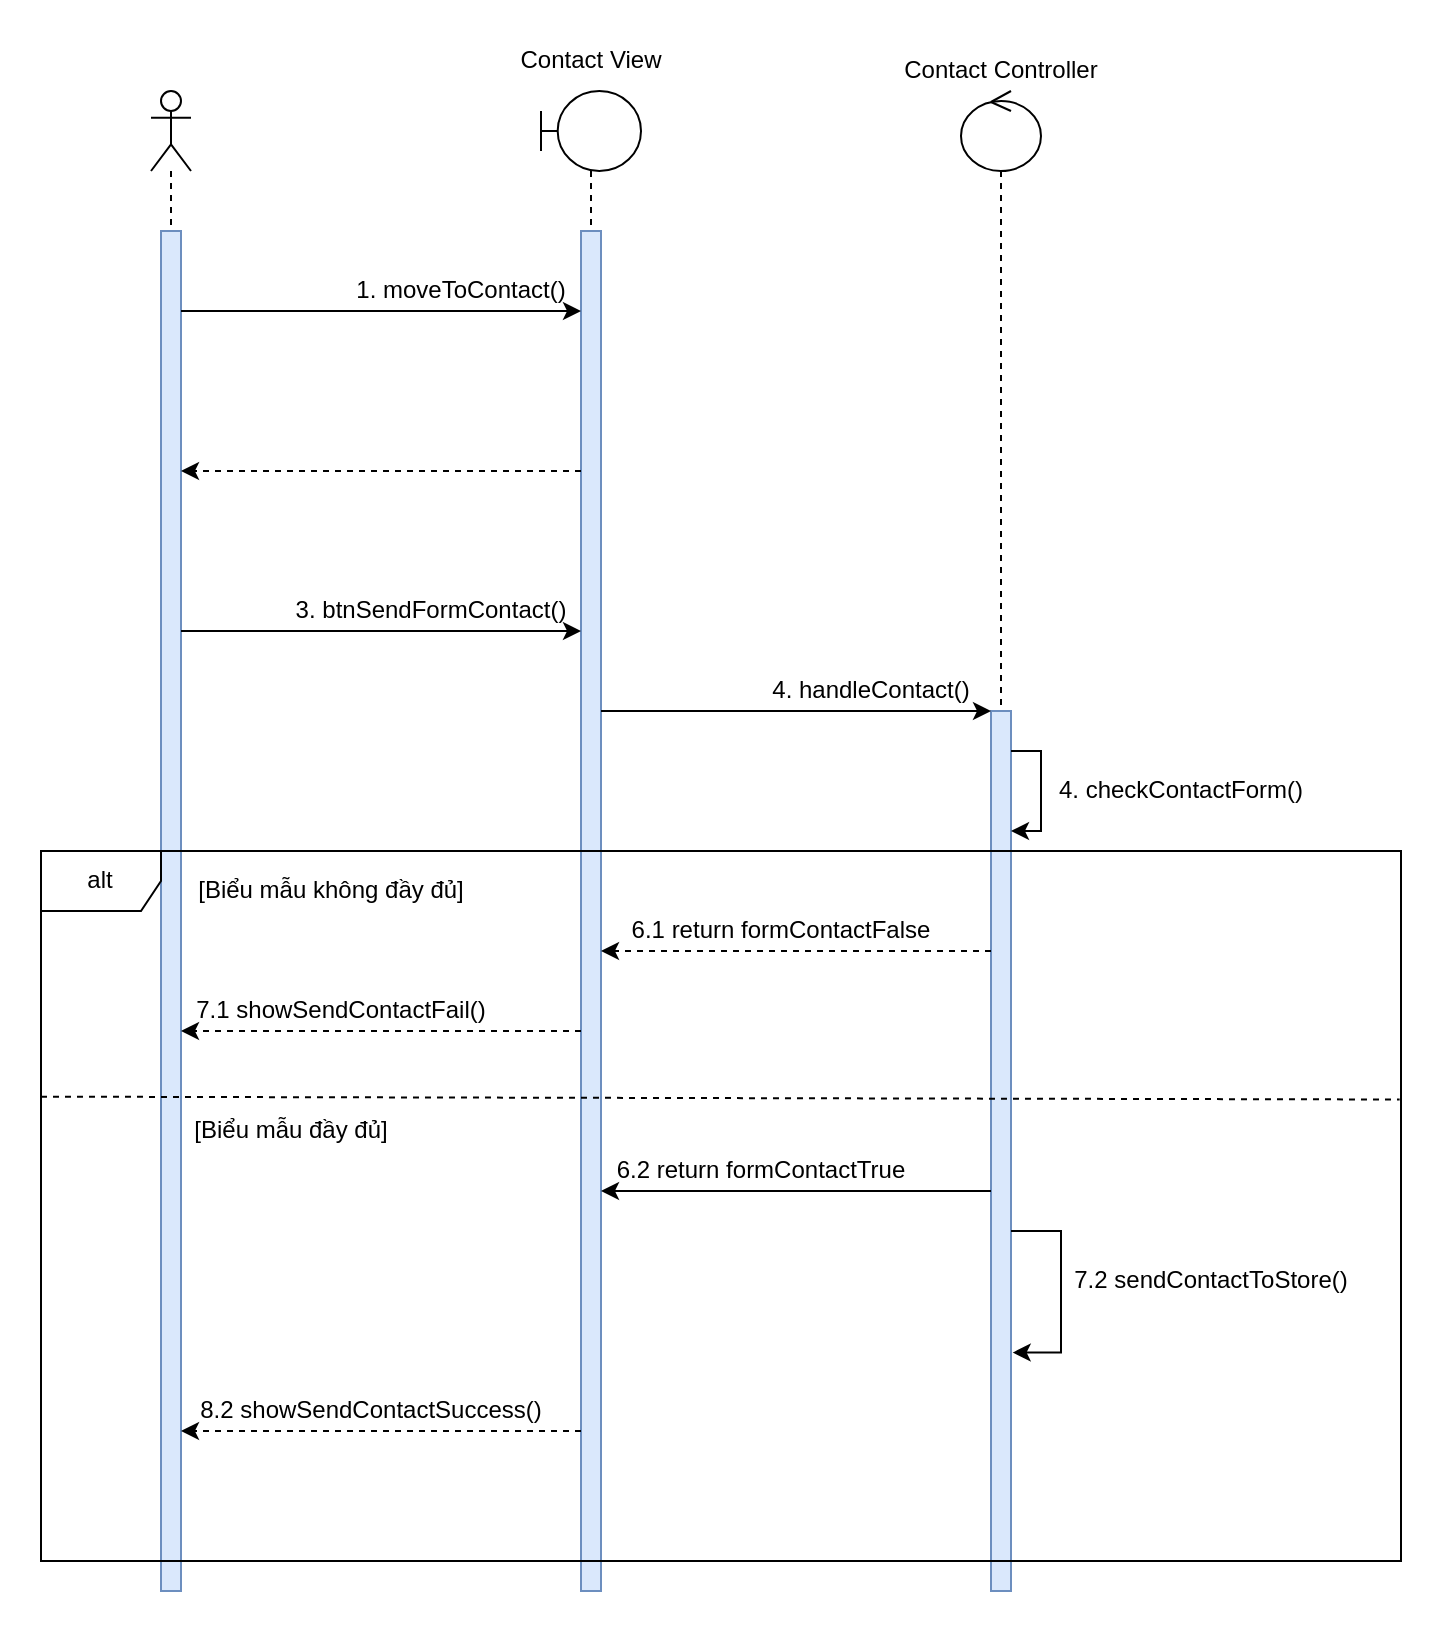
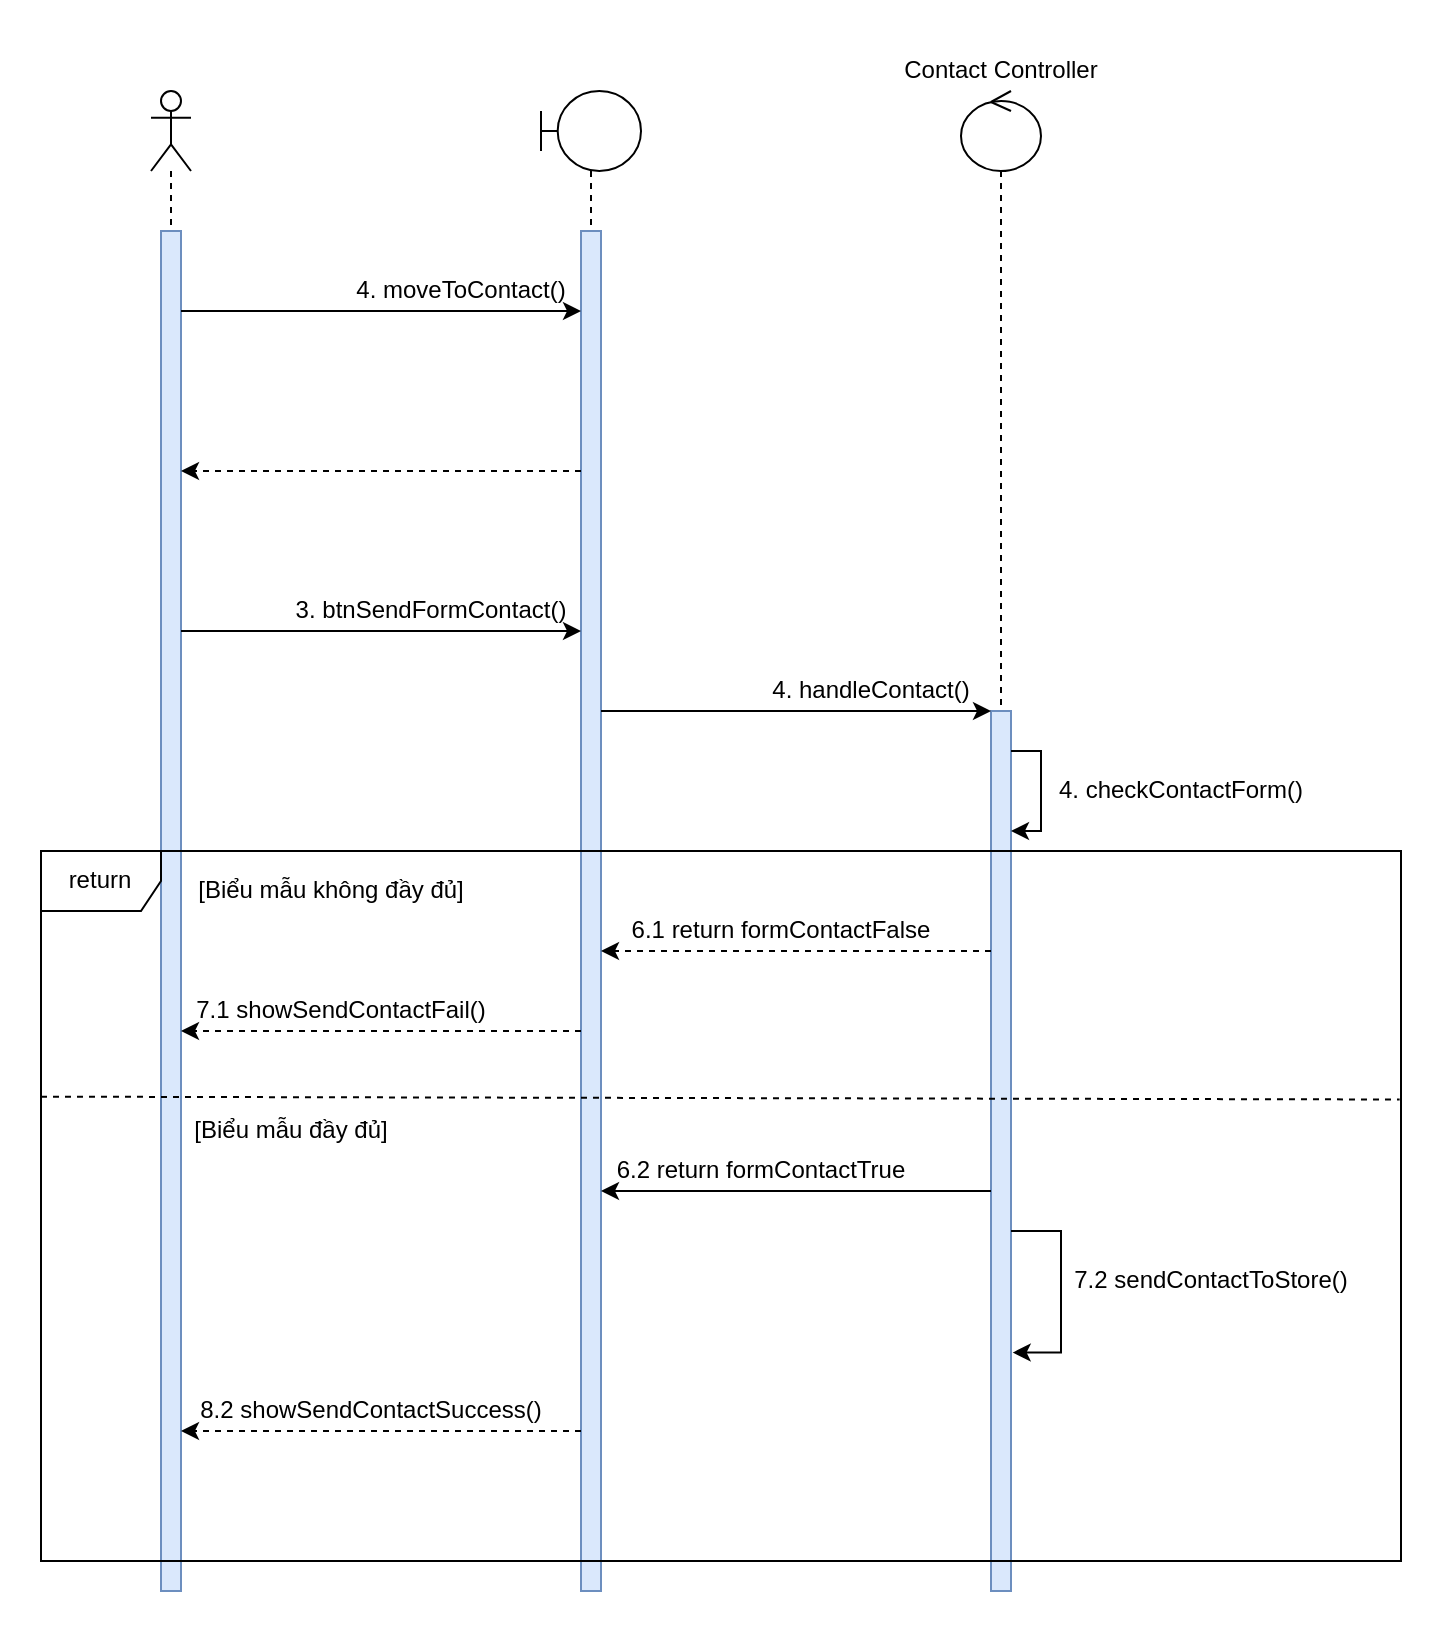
(591, 61) -> none
(462, 291) -> (462, 291)
(101, 881) -> (101, 881)
